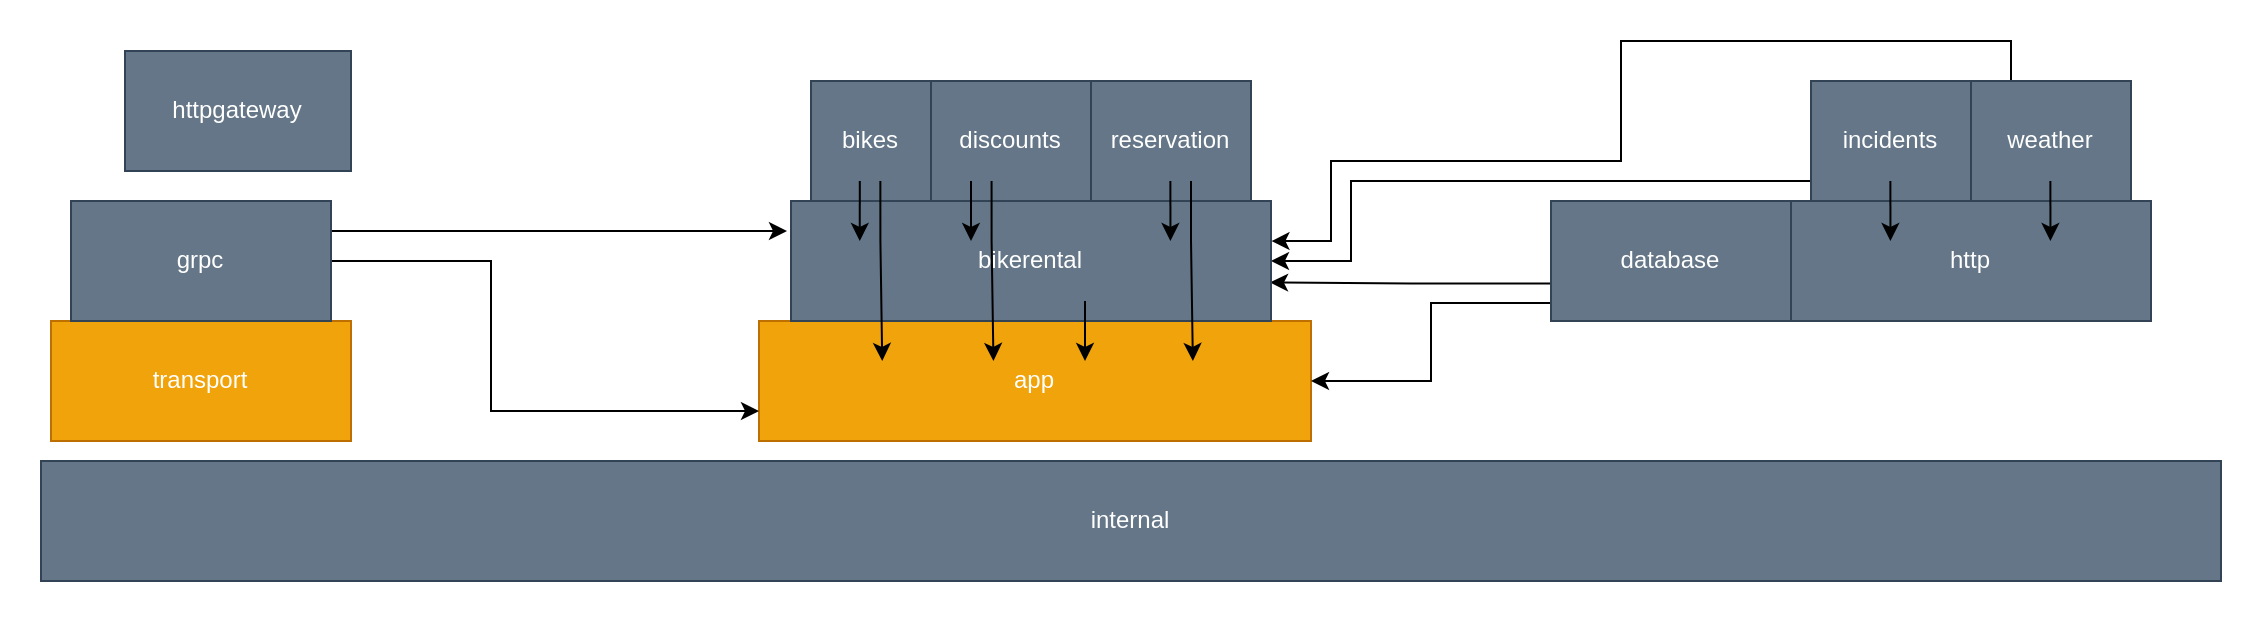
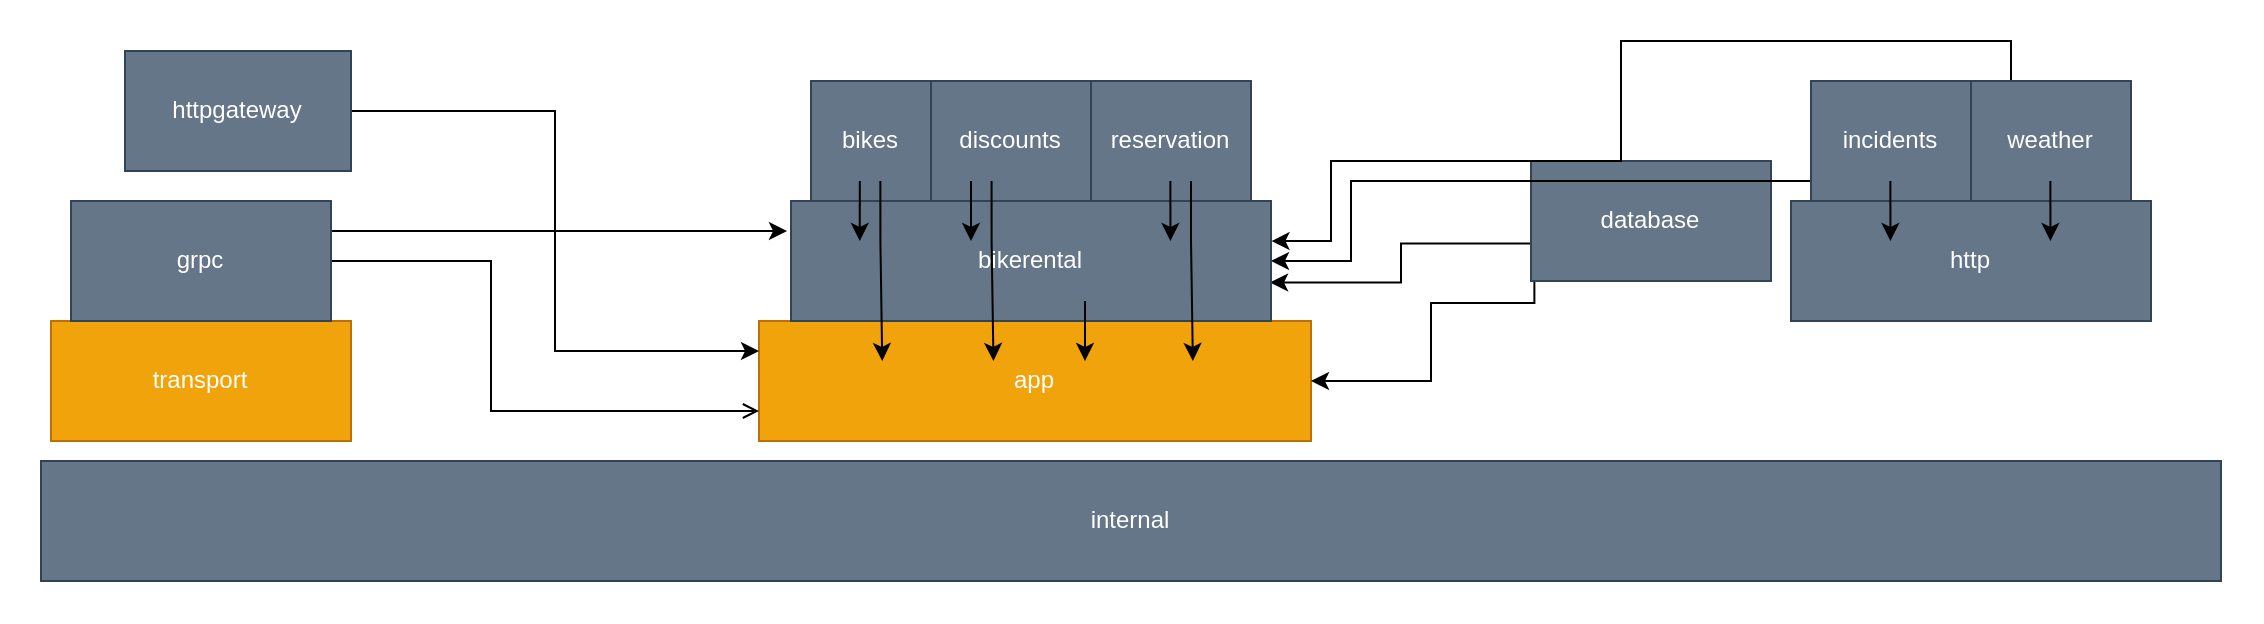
none -> (555, 224)
(1671, 261) -> (1651, 221)
(744, 411) -> (747, 411)
